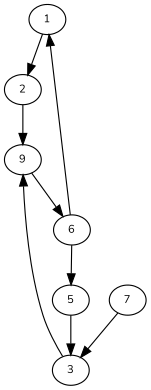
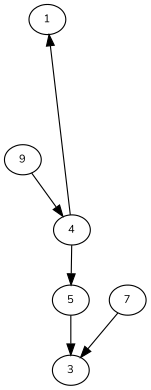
(23, 90) -> none
(72, 230) -> (72, 230)
(33, 274) -> none
